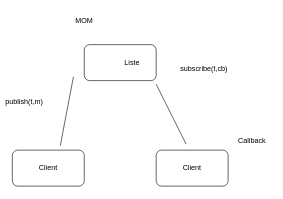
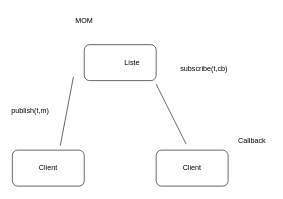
(24, 102) -> (30, 111)
